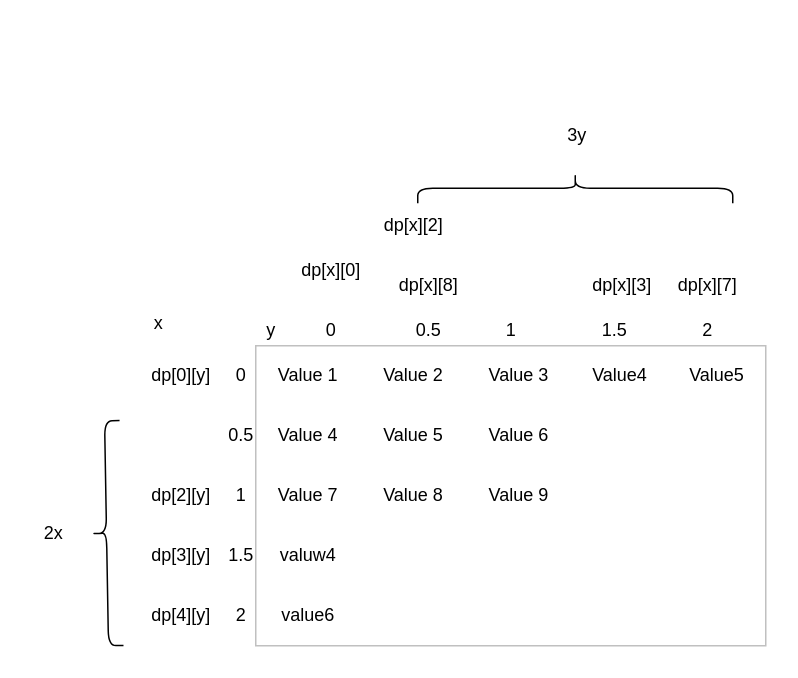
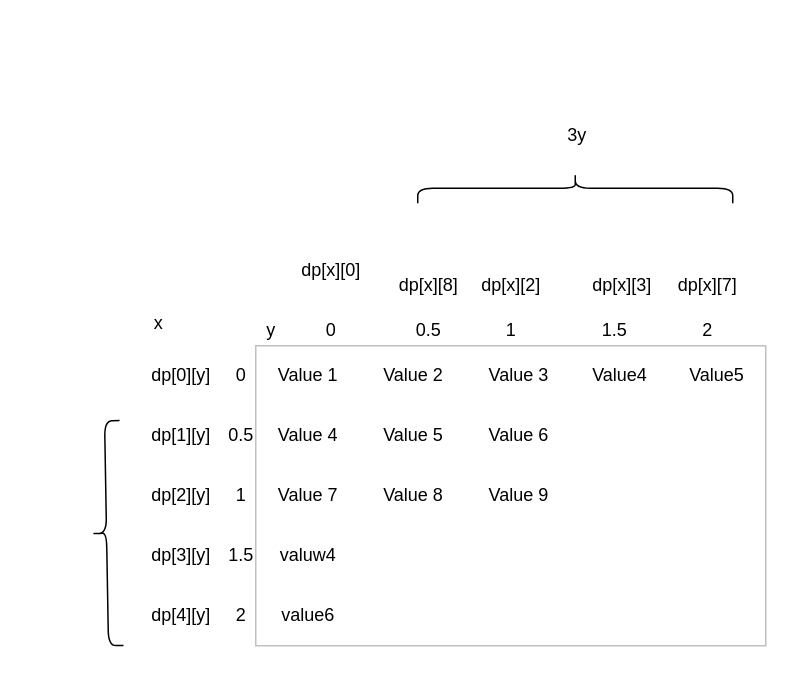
(413, 226) -> (511, 286)
none -> (181, 436)
(53, 533) -> none
